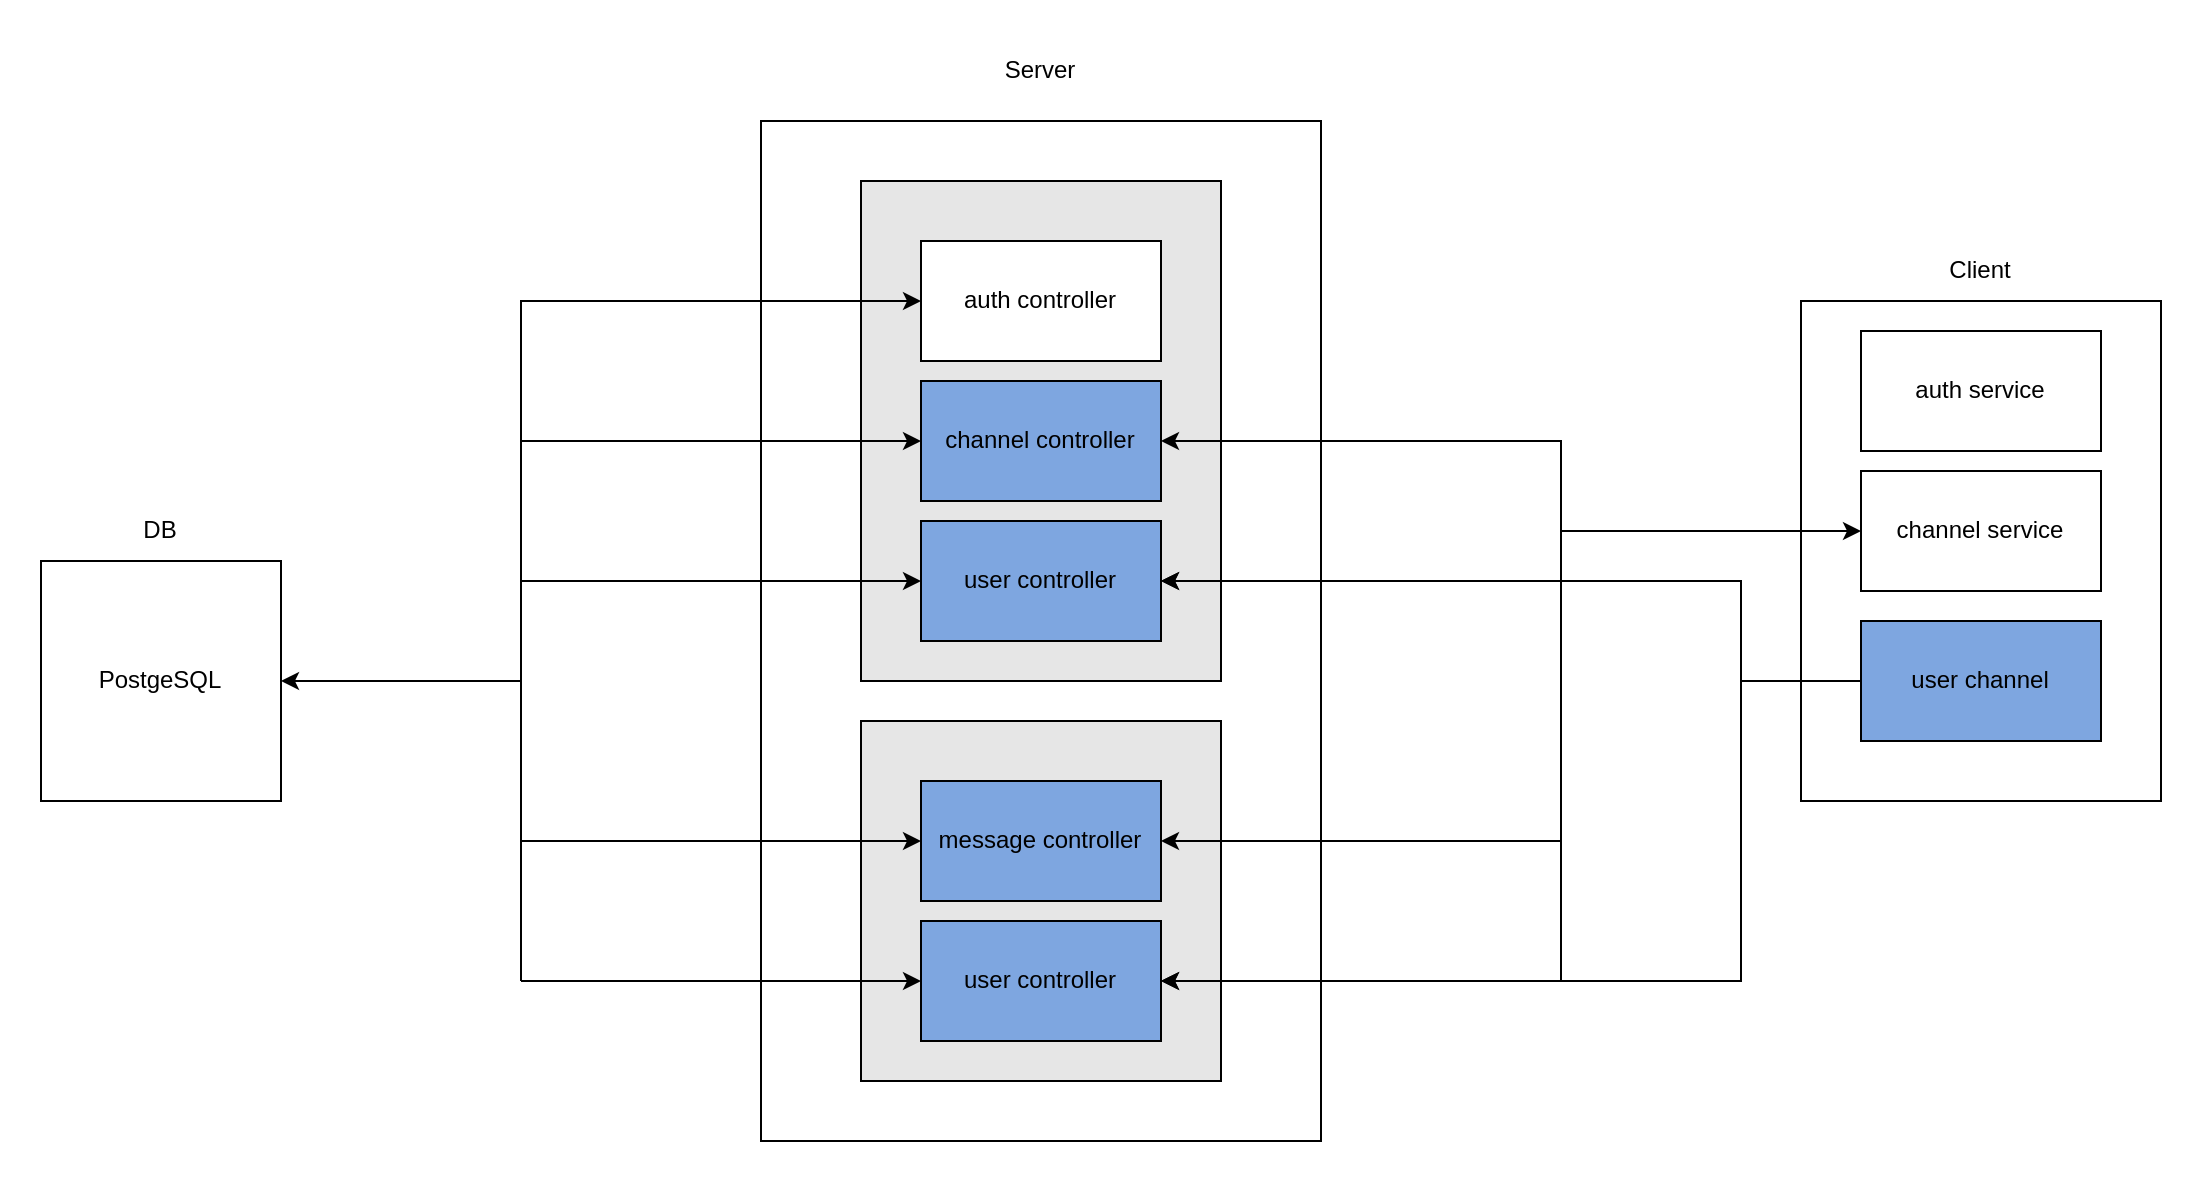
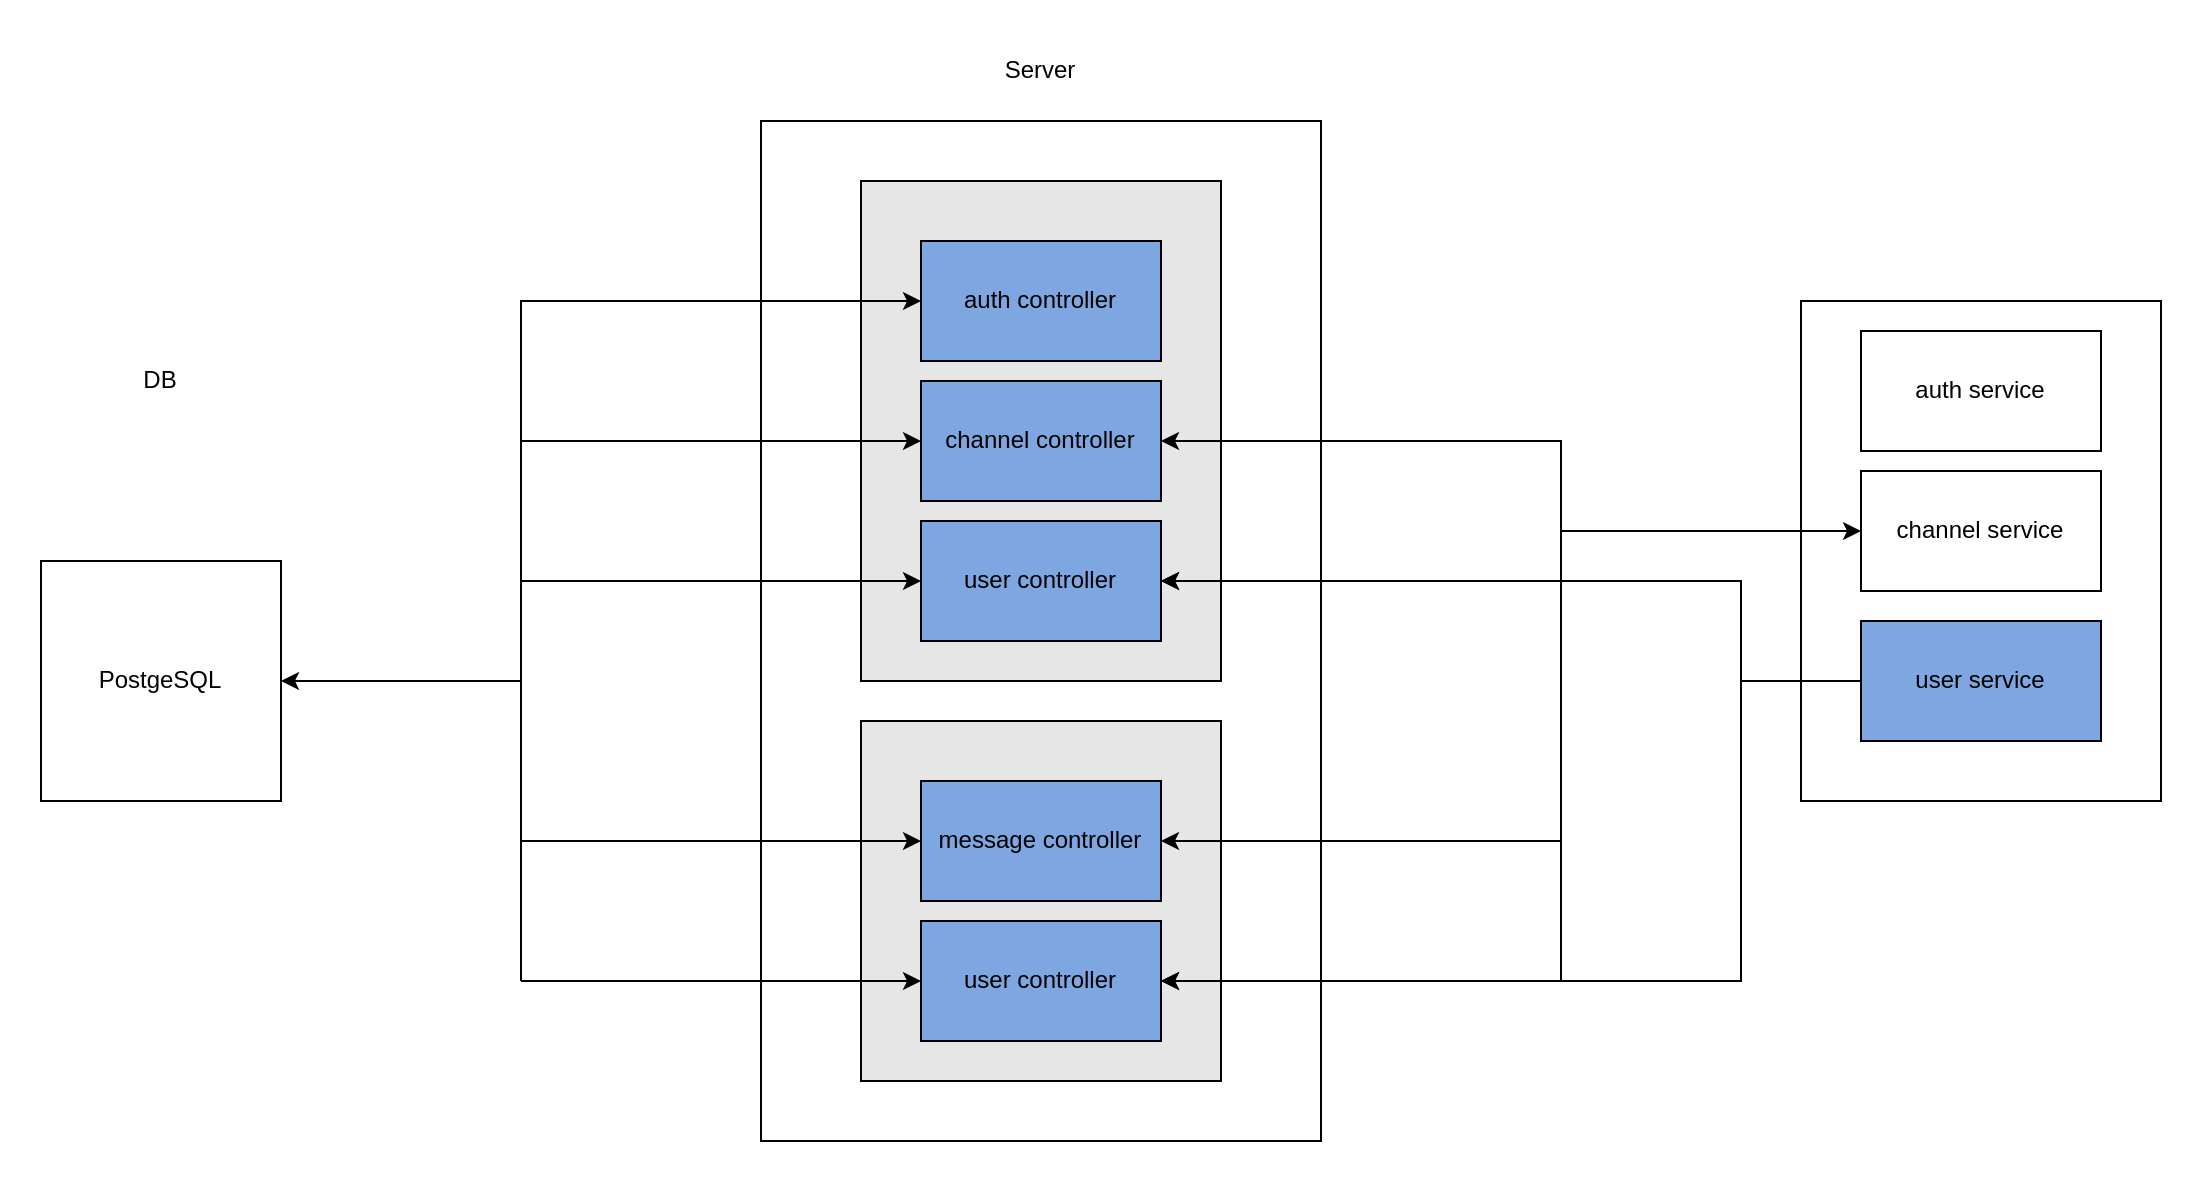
(1981, 271) -> none
(1041, 301) -> (1041, 301)
(161, 531) -> (161, 381)
(1981, 681) -> (1981, 681)
